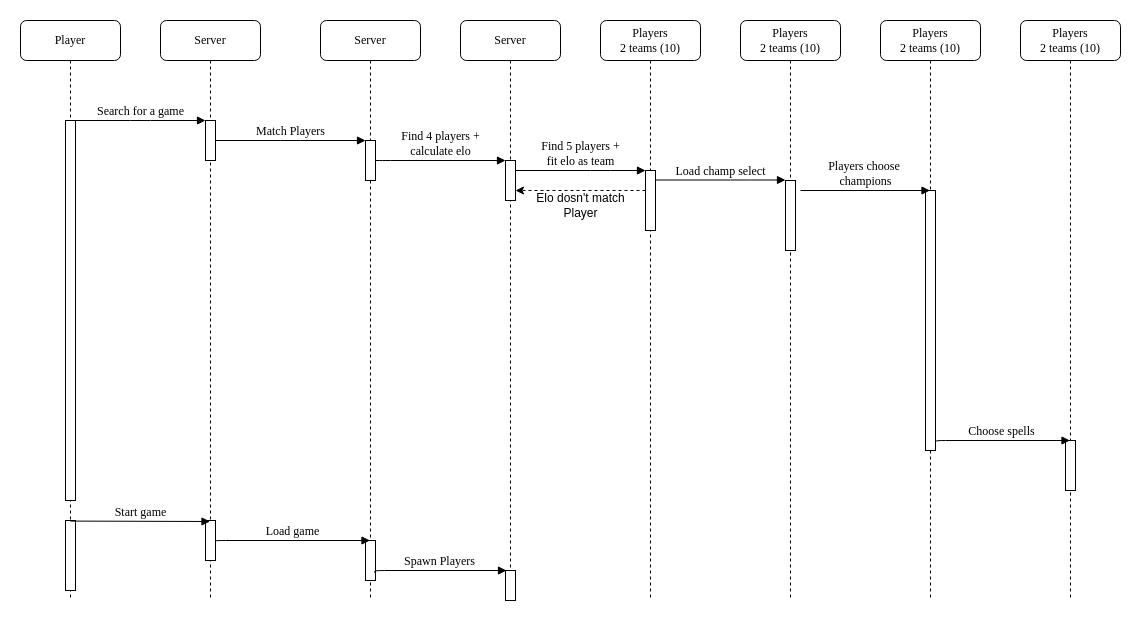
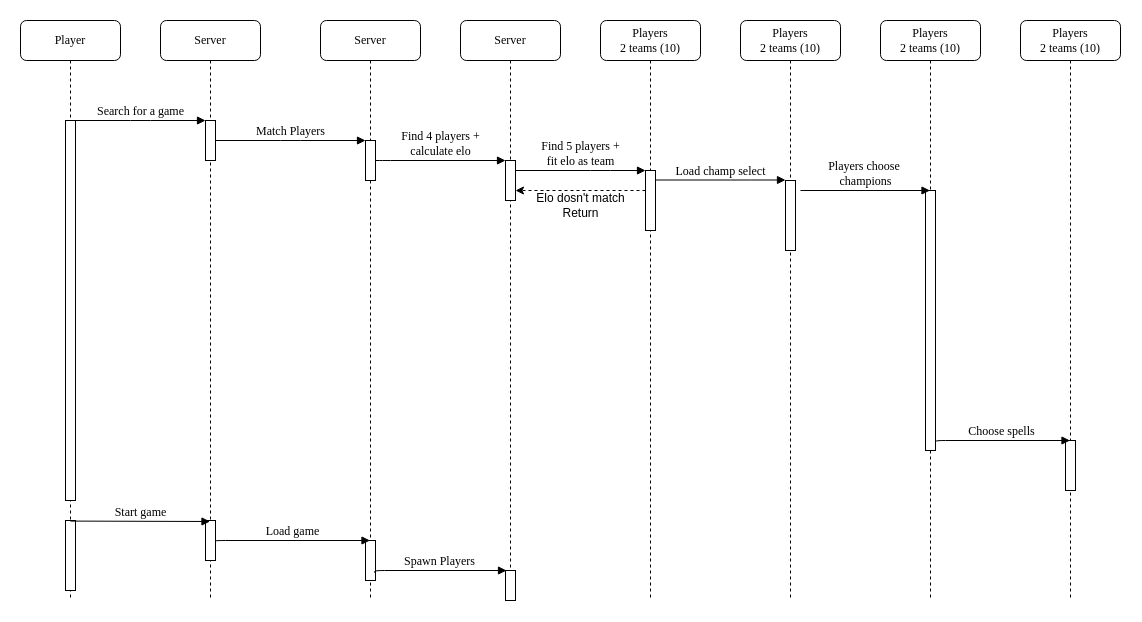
(581, 206) -> (581, 206)
